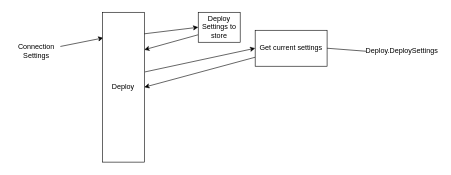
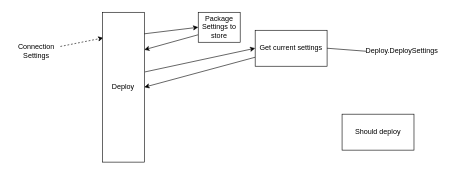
(219, 27) -> (219, 27)
(80, 43) -> (80, 43)
none -> (378, 132)
